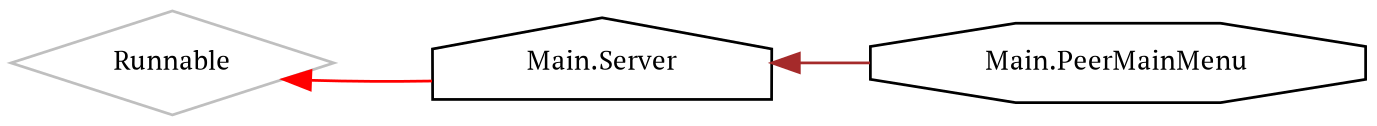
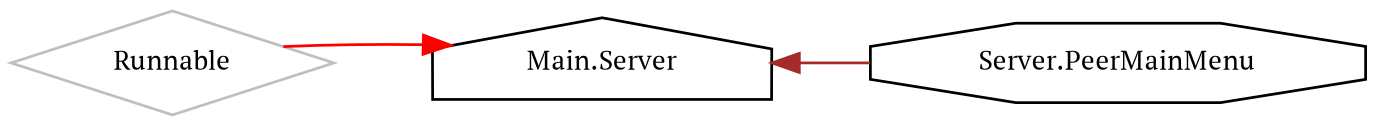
(1118, 63) -> (1118, 63)
(372, 81) -> (353, 45)
